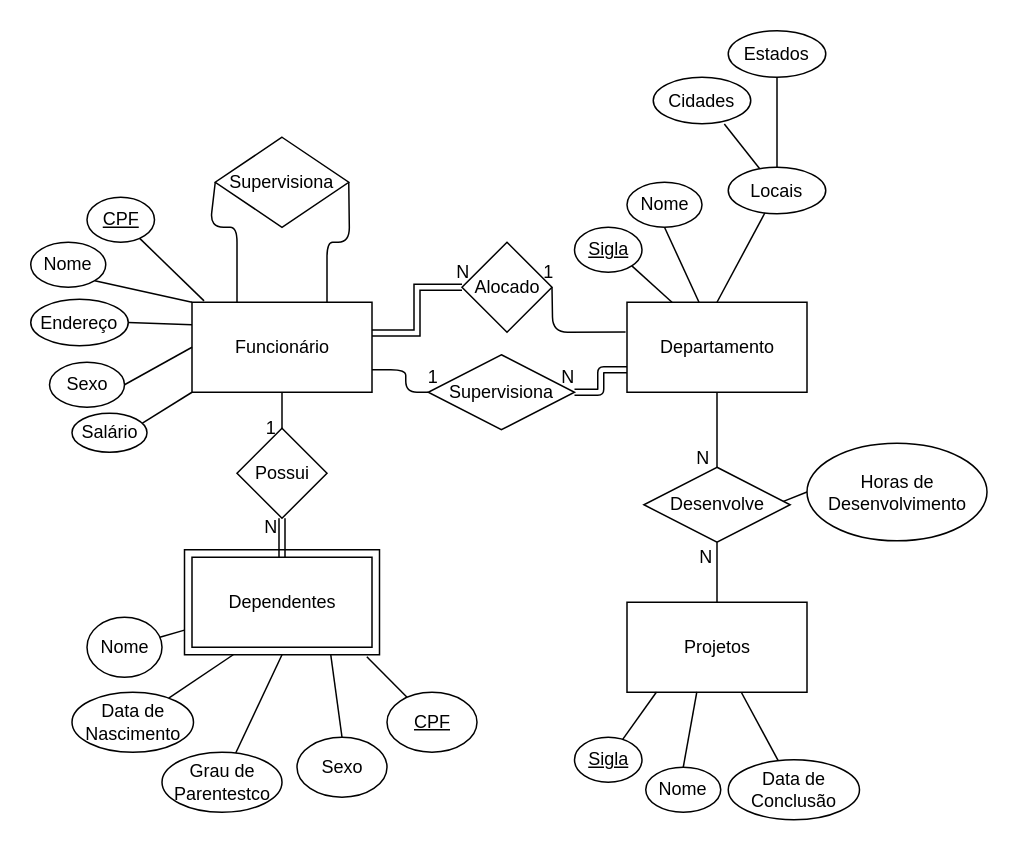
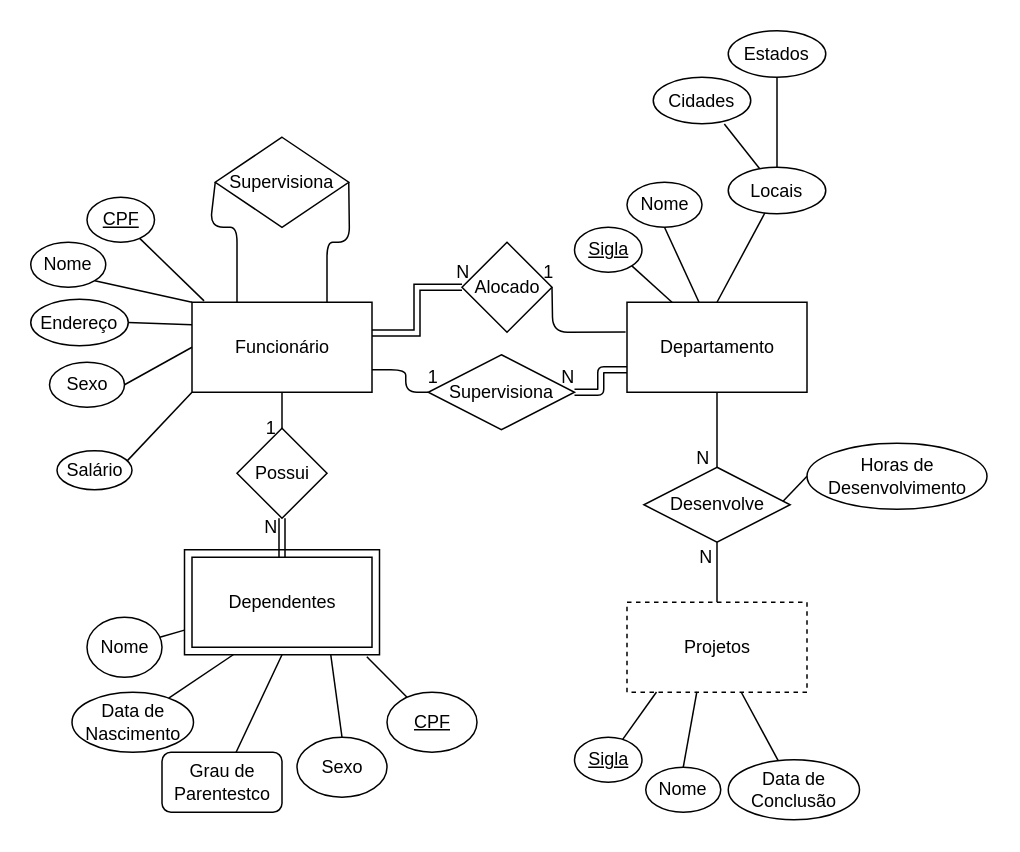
(110, 433) -> (95, 470)
(897, 492) -> (897, 476)
(717, 647) -> (717, 647)
(222, 782) -> (222, 782)
